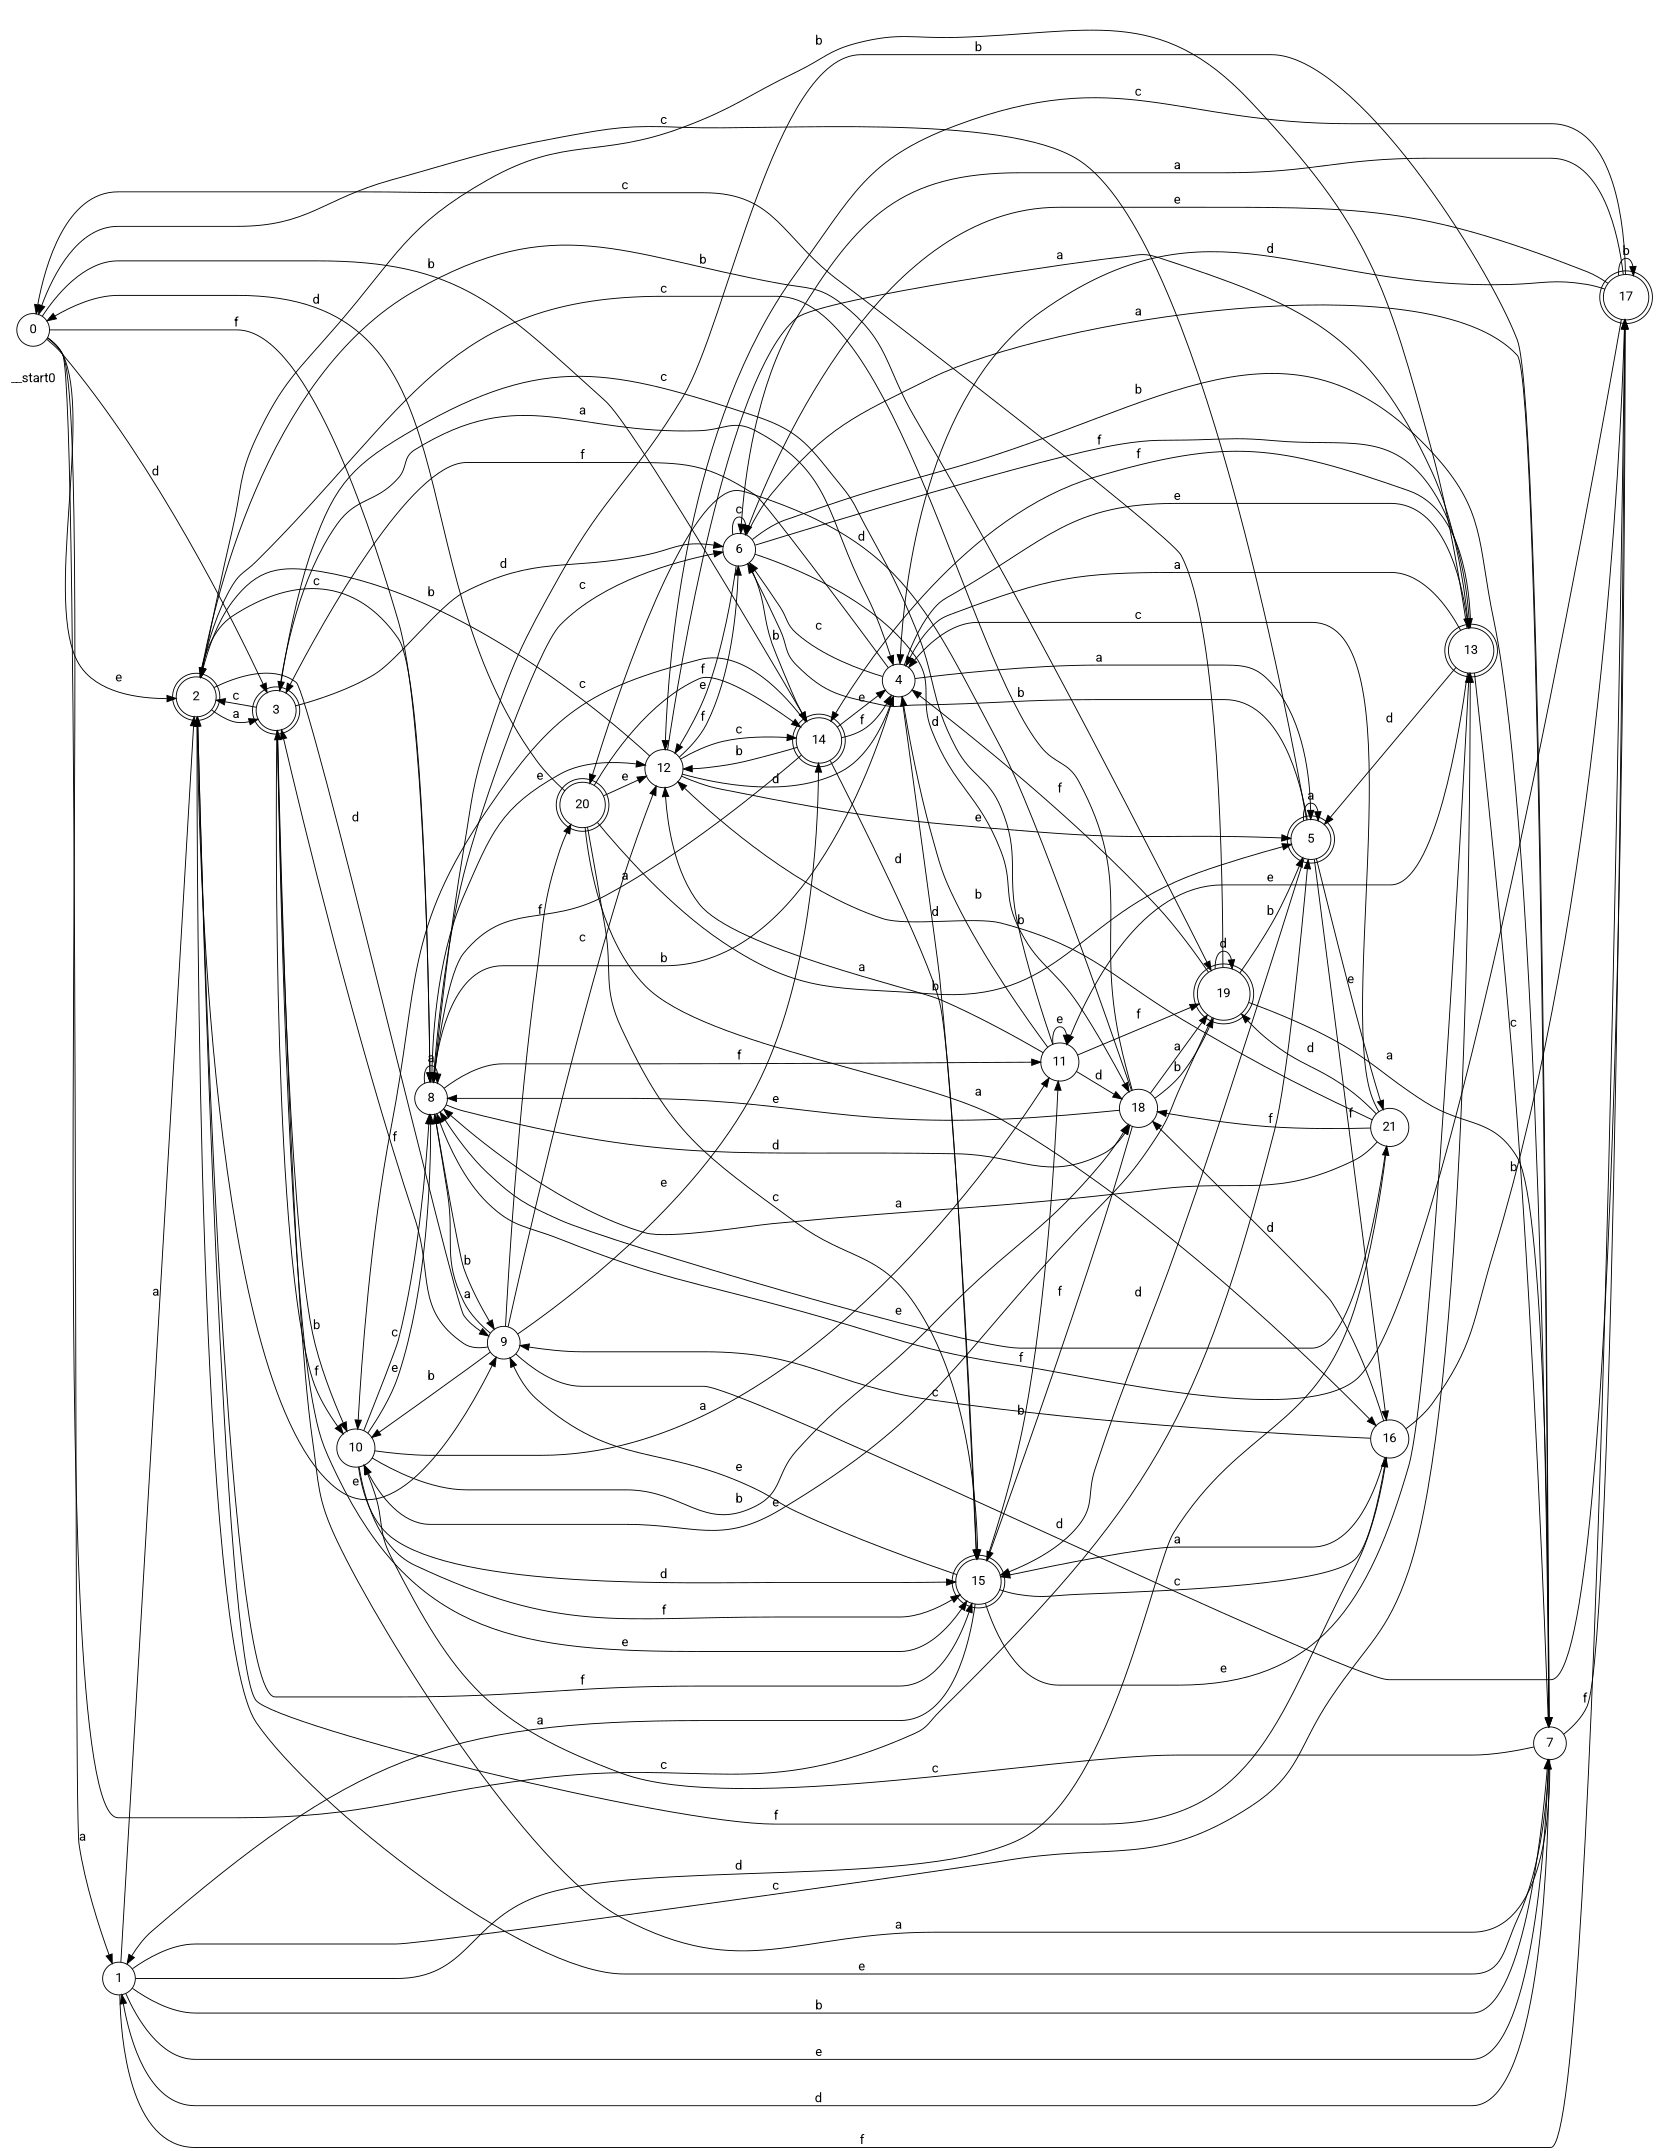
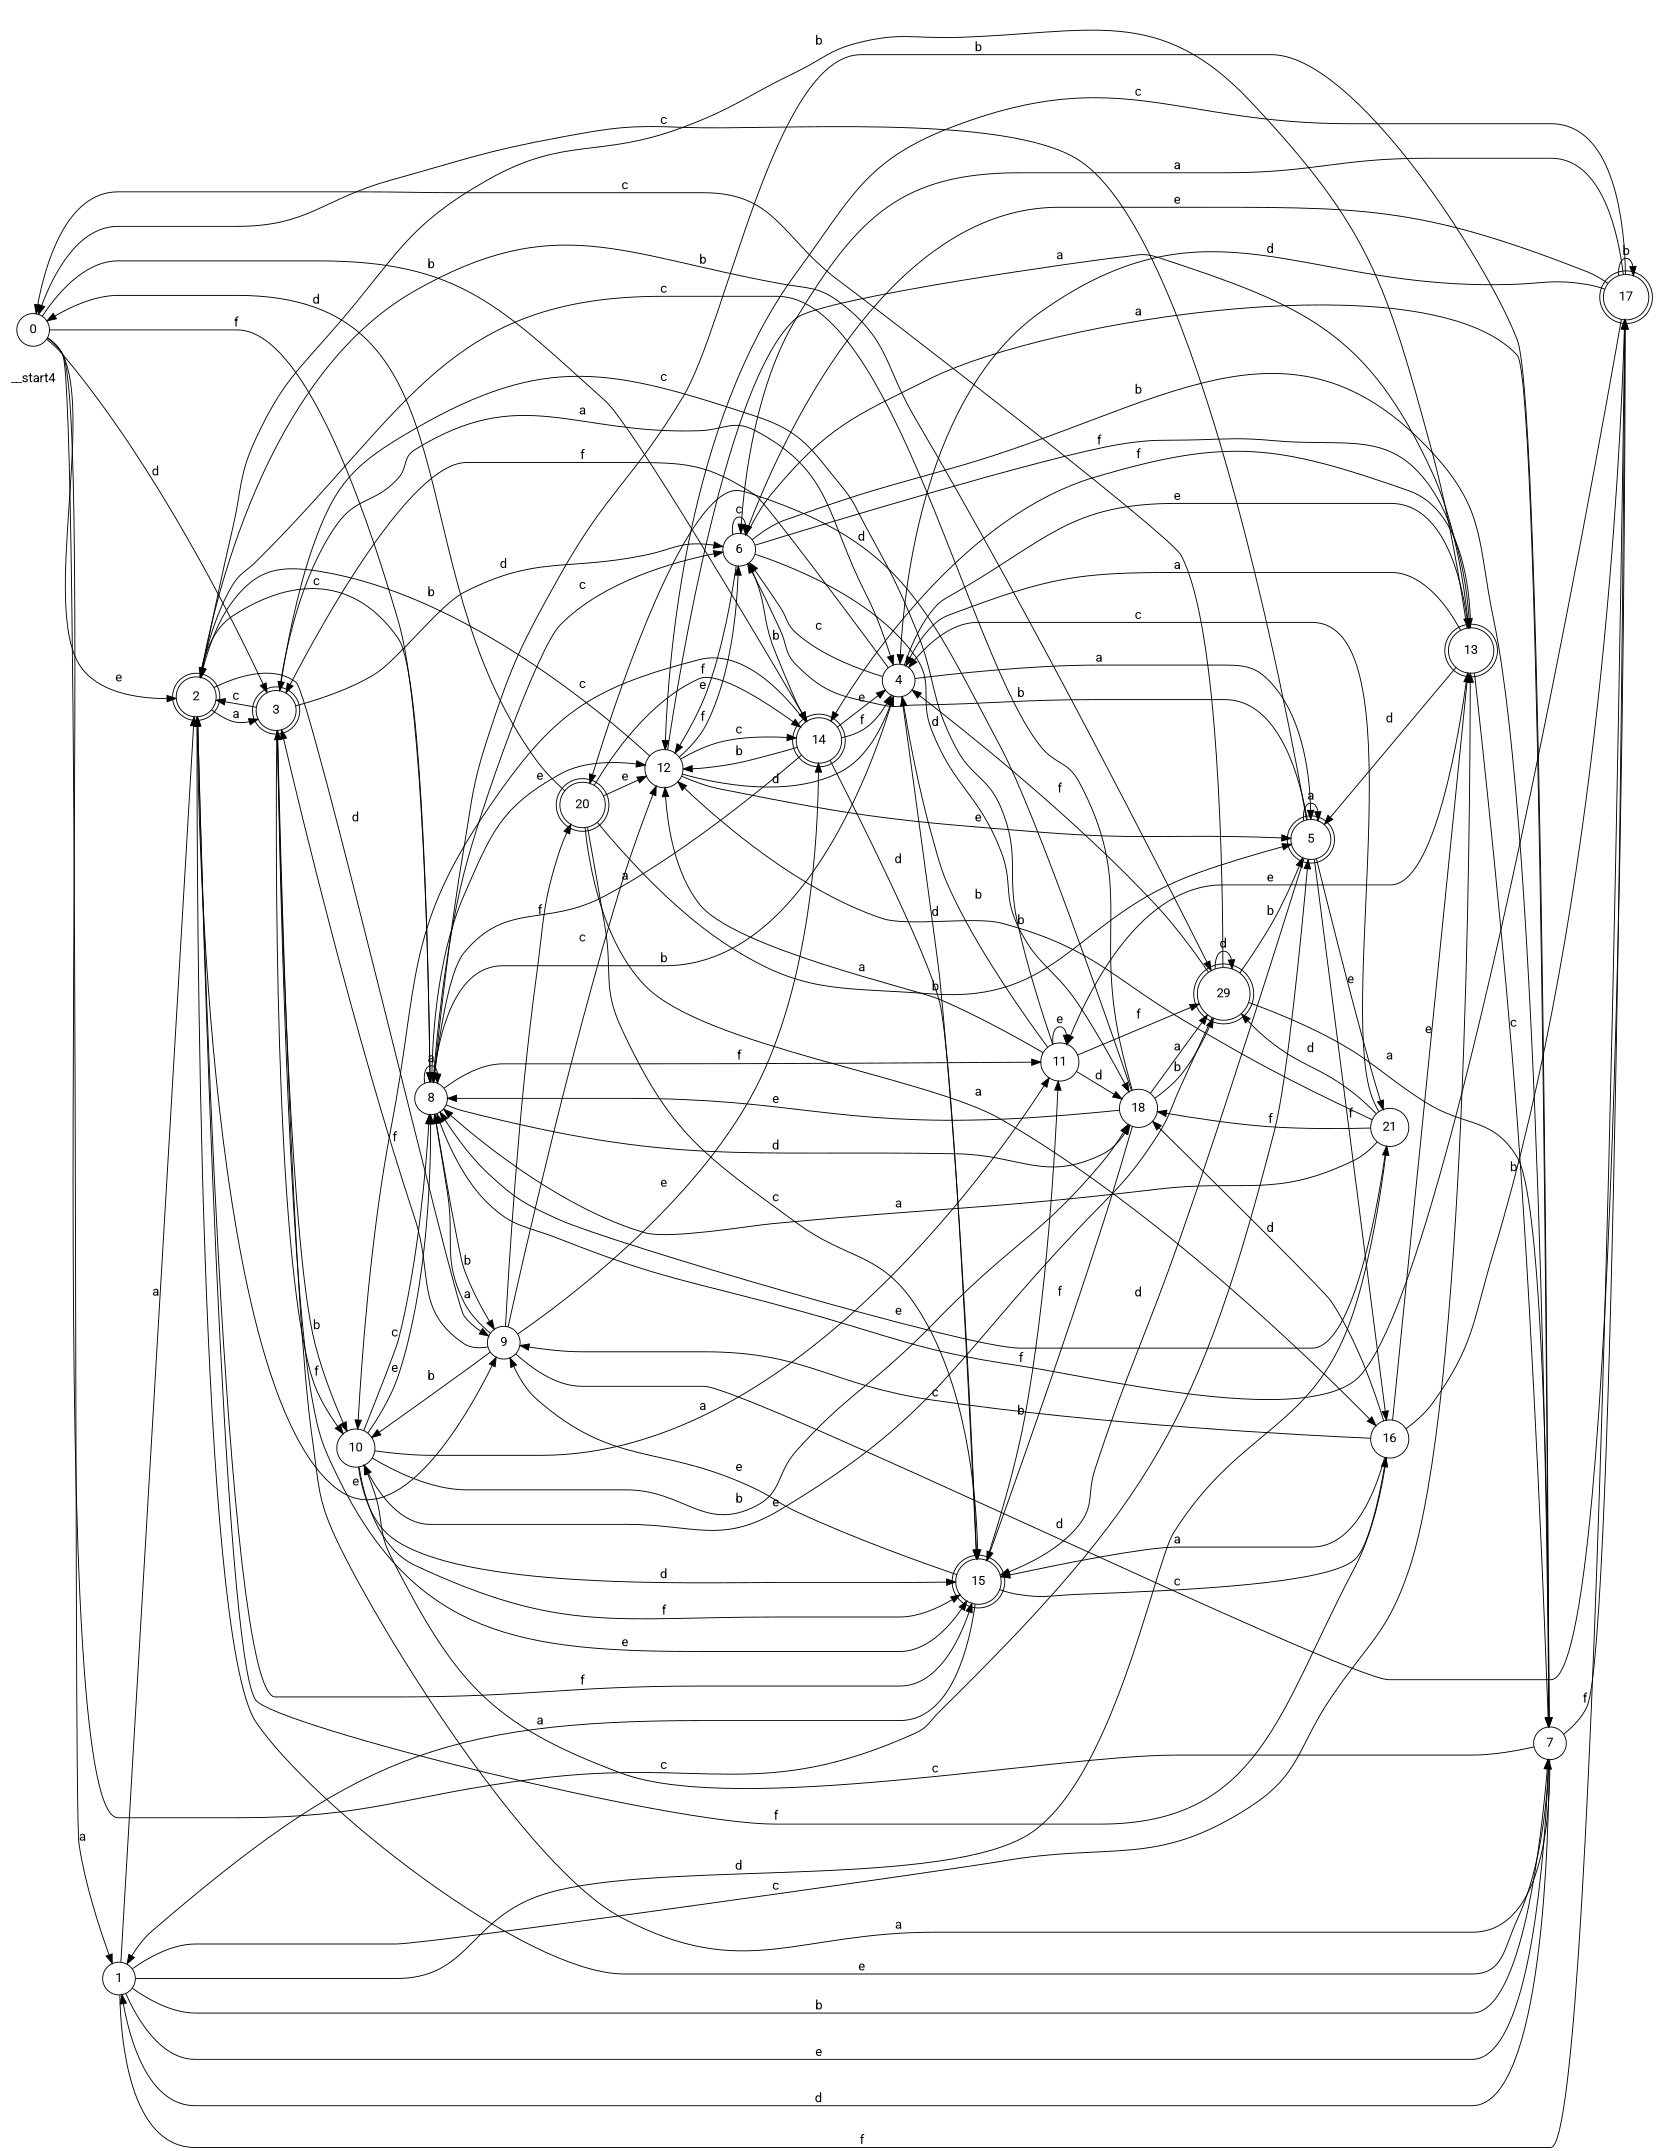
(33, 379) -> (33, 379)
(1224, 994) -> (1224, 994)
(1423, 1367) -> (1430, 1051)
